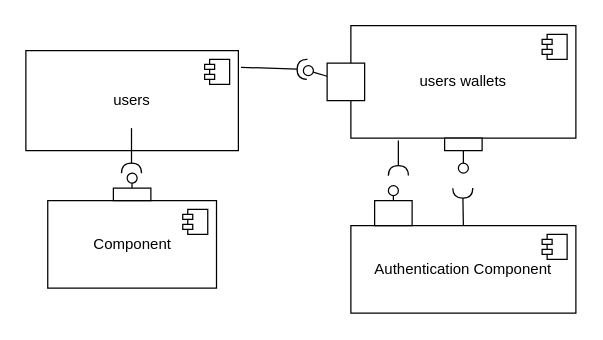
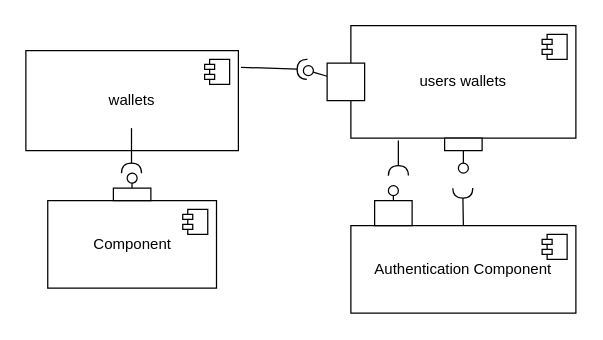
(132, 101) -> (132, 101)
